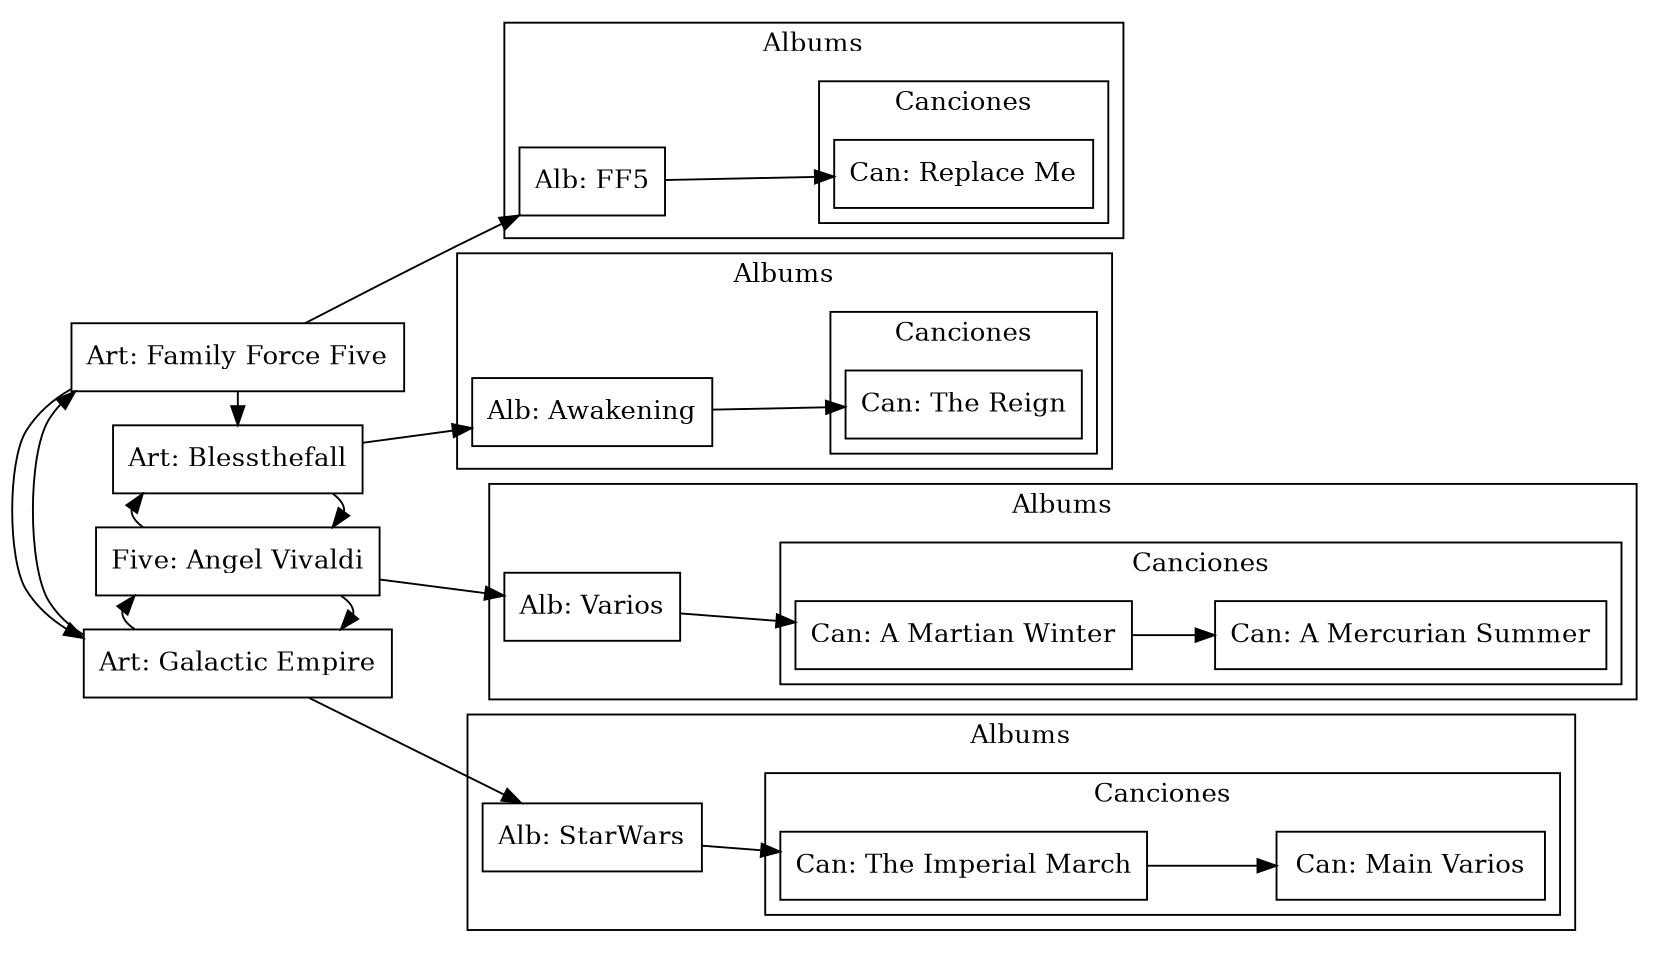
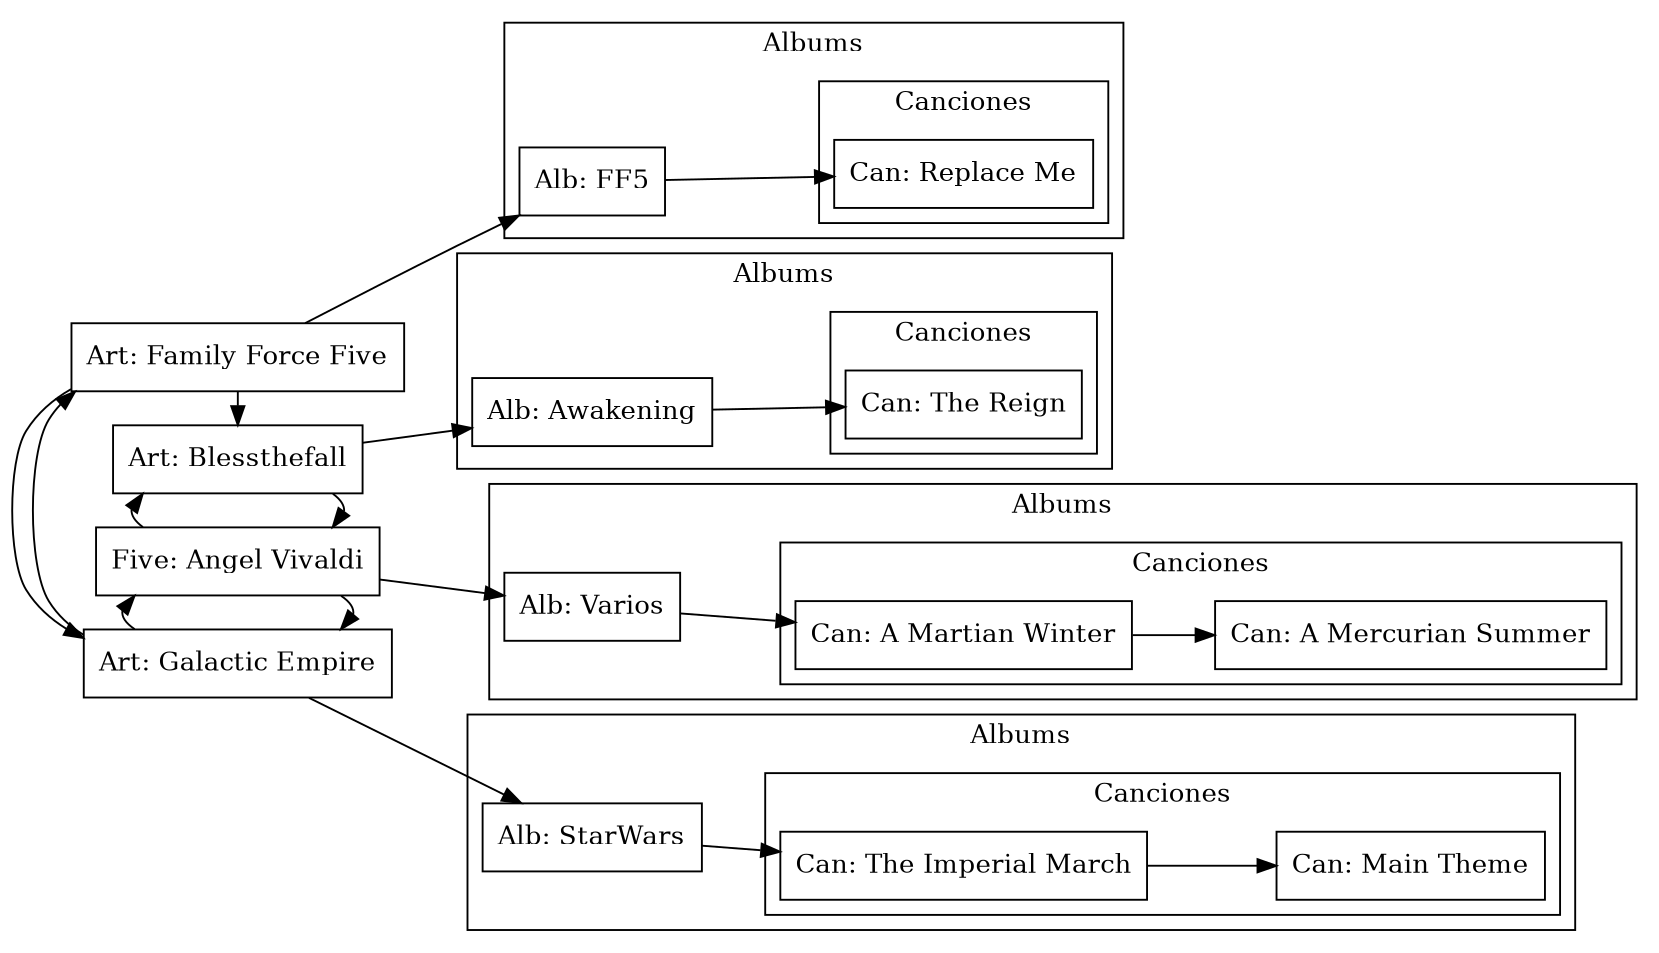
(1411, 866) -> (1411, 866)
